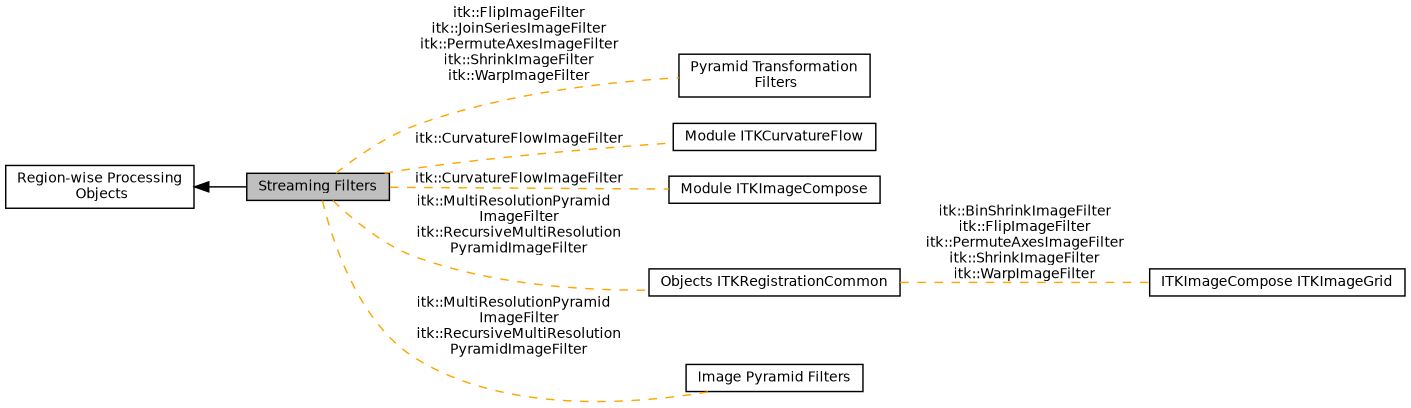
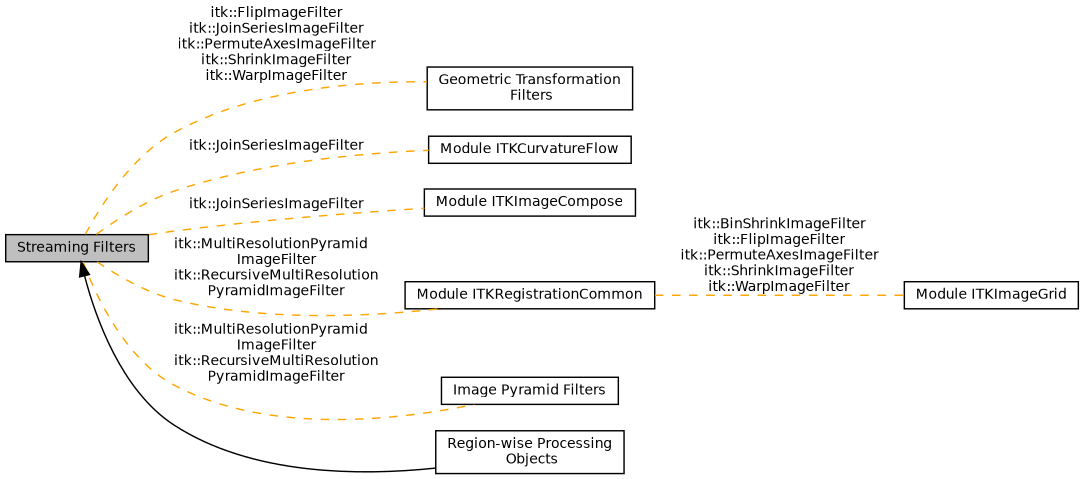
(775, 76) -> (530, 88)
(519, 139) -> (277, 146)
(519, 179) -> (277, 205)
(228, 187) -> (215, 446)
(775, 282) -> (530, 295)
(1277, 282) -> (991, 295)
